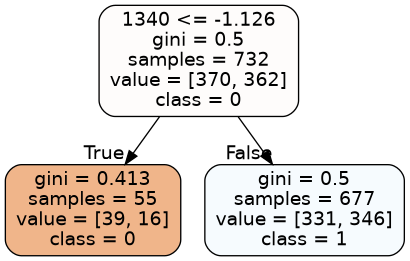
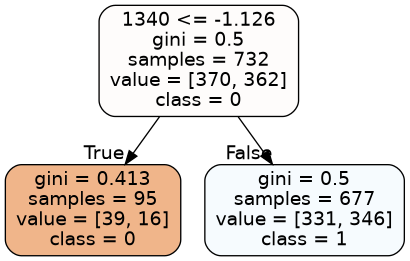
(93, 210) -> (93, 210)
